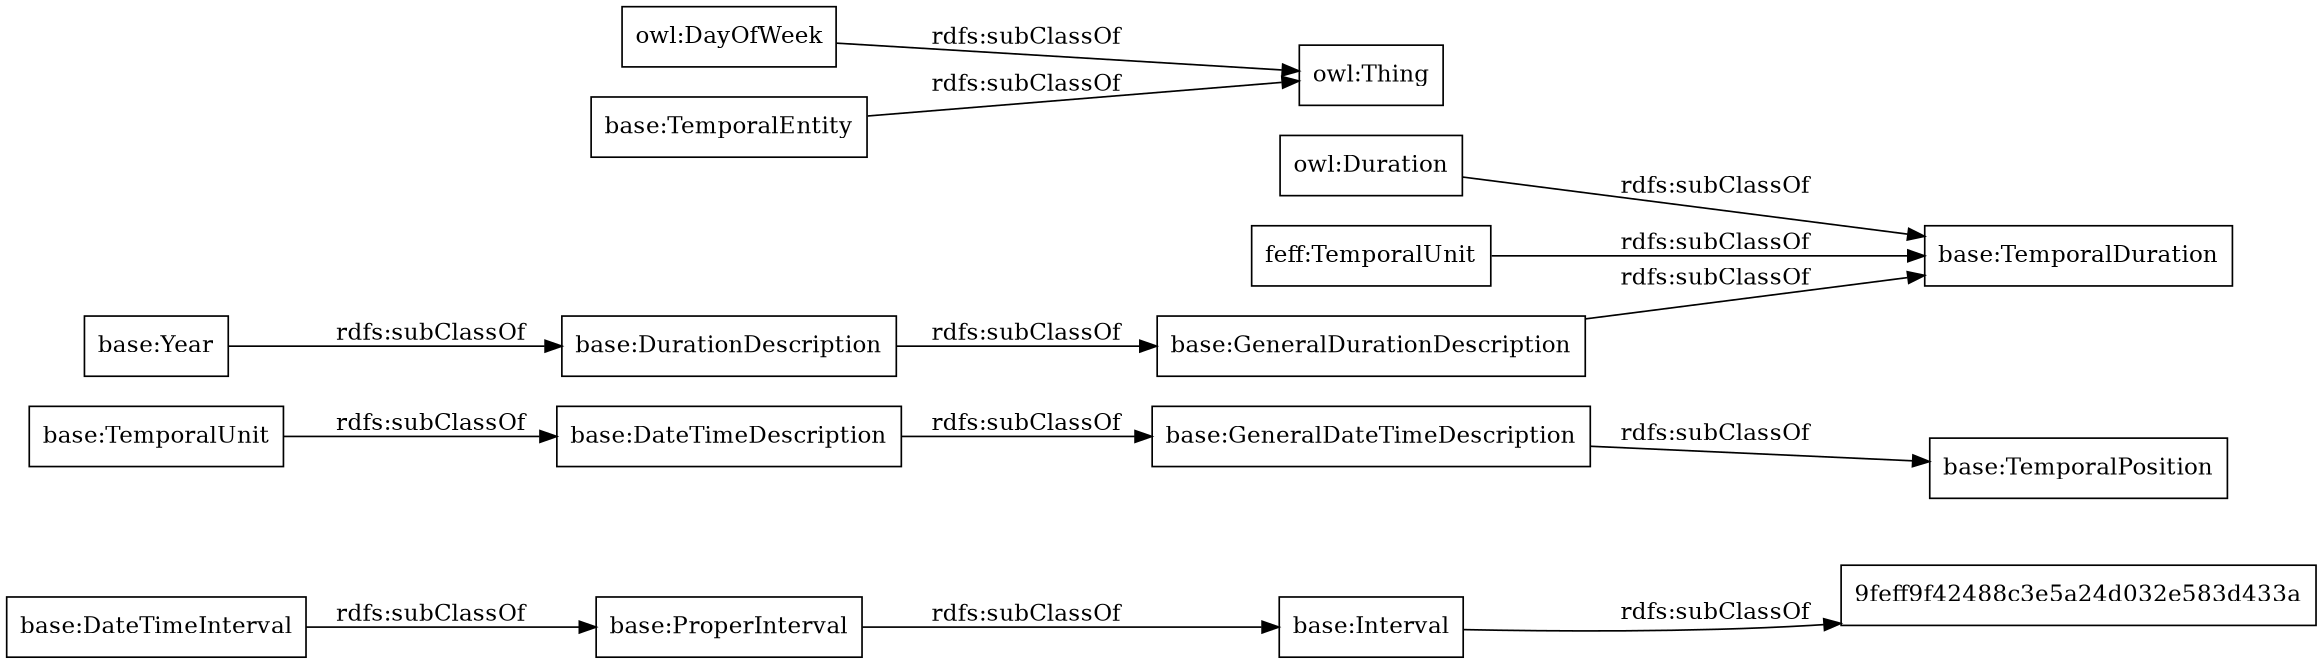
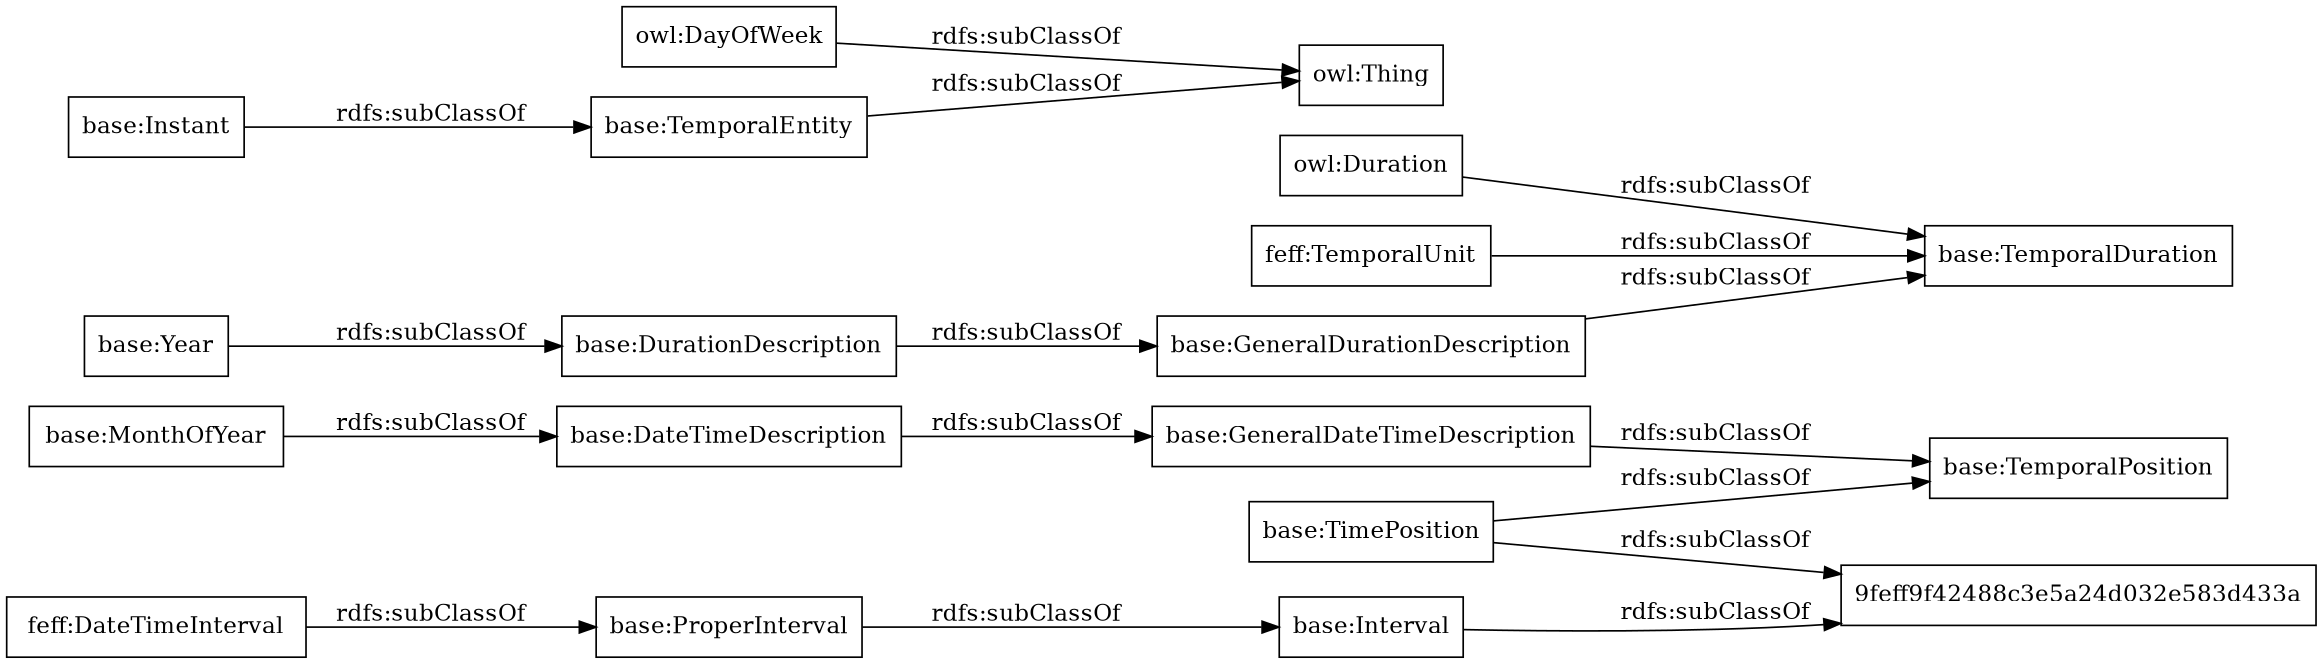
none -> (156, 127)
(156, 436) -> (156, 436)
none -> (1371, 532)
(156, 627) -> (156, 627)
